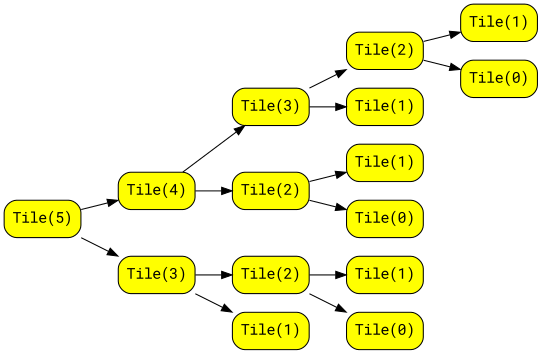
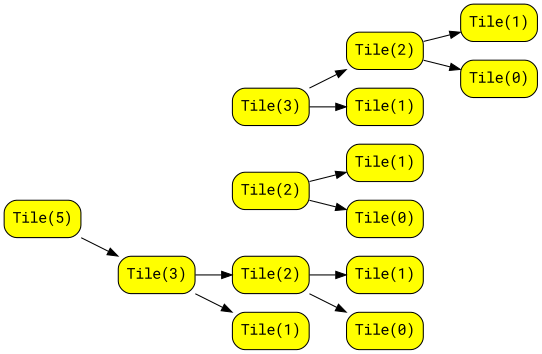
(157, 191) -> none
